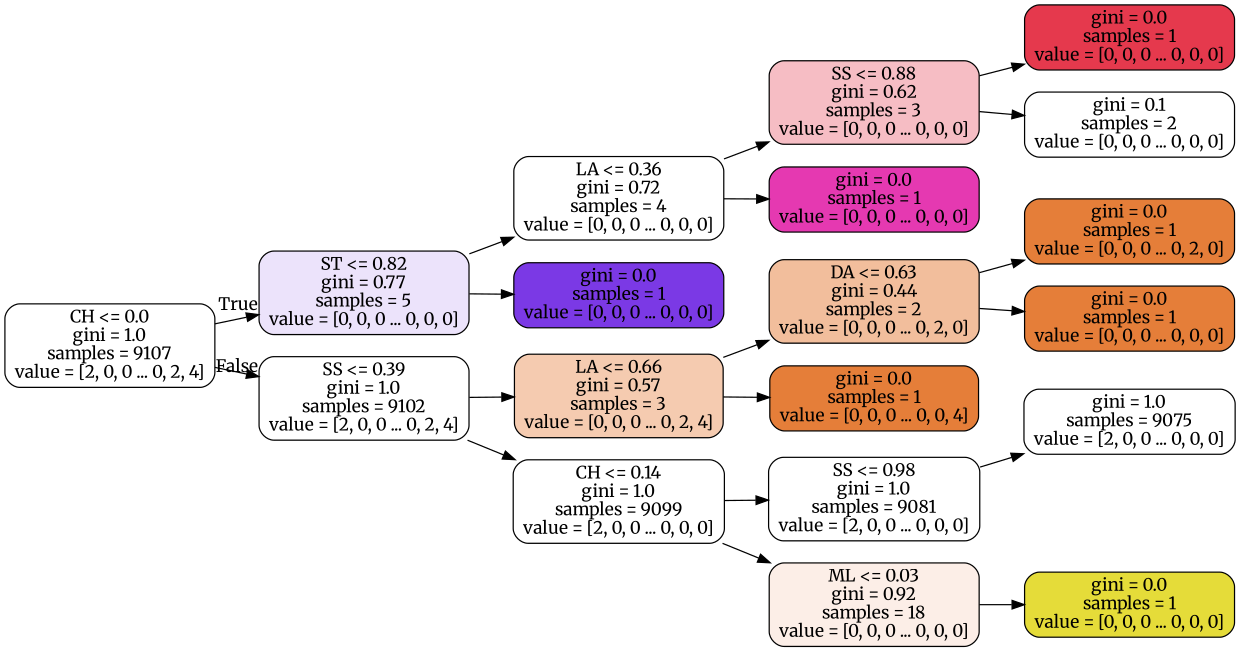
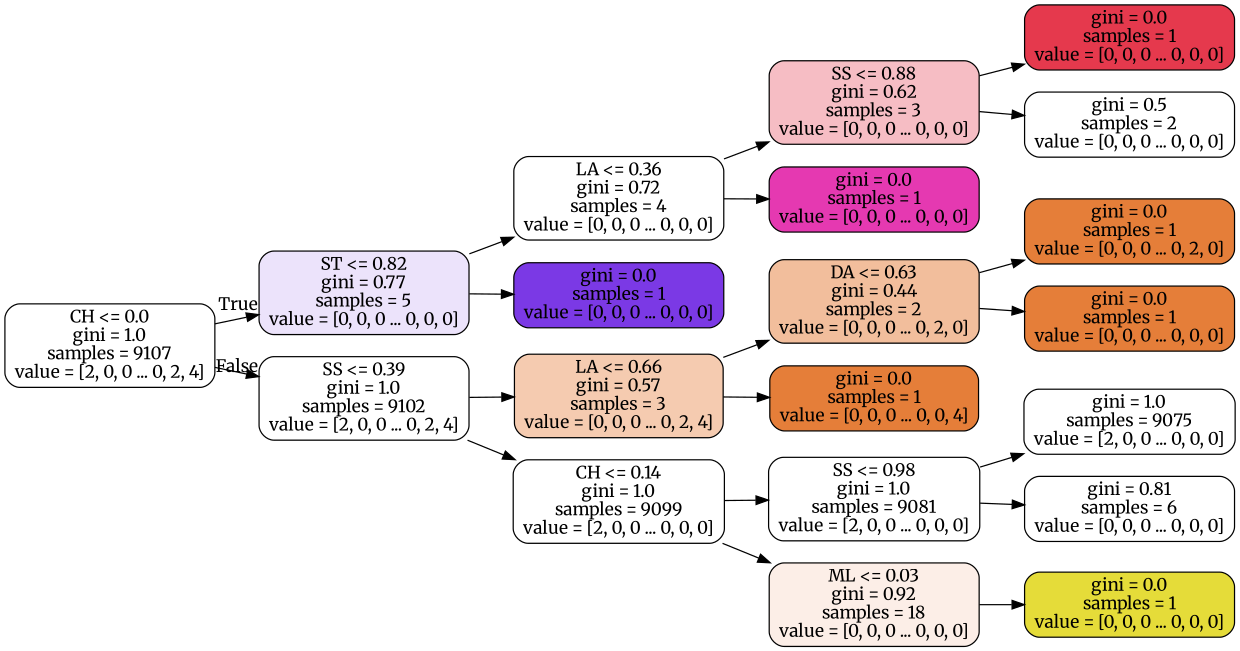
(1130, 125) -> (1130, 125)
none -> (1130, 509)
